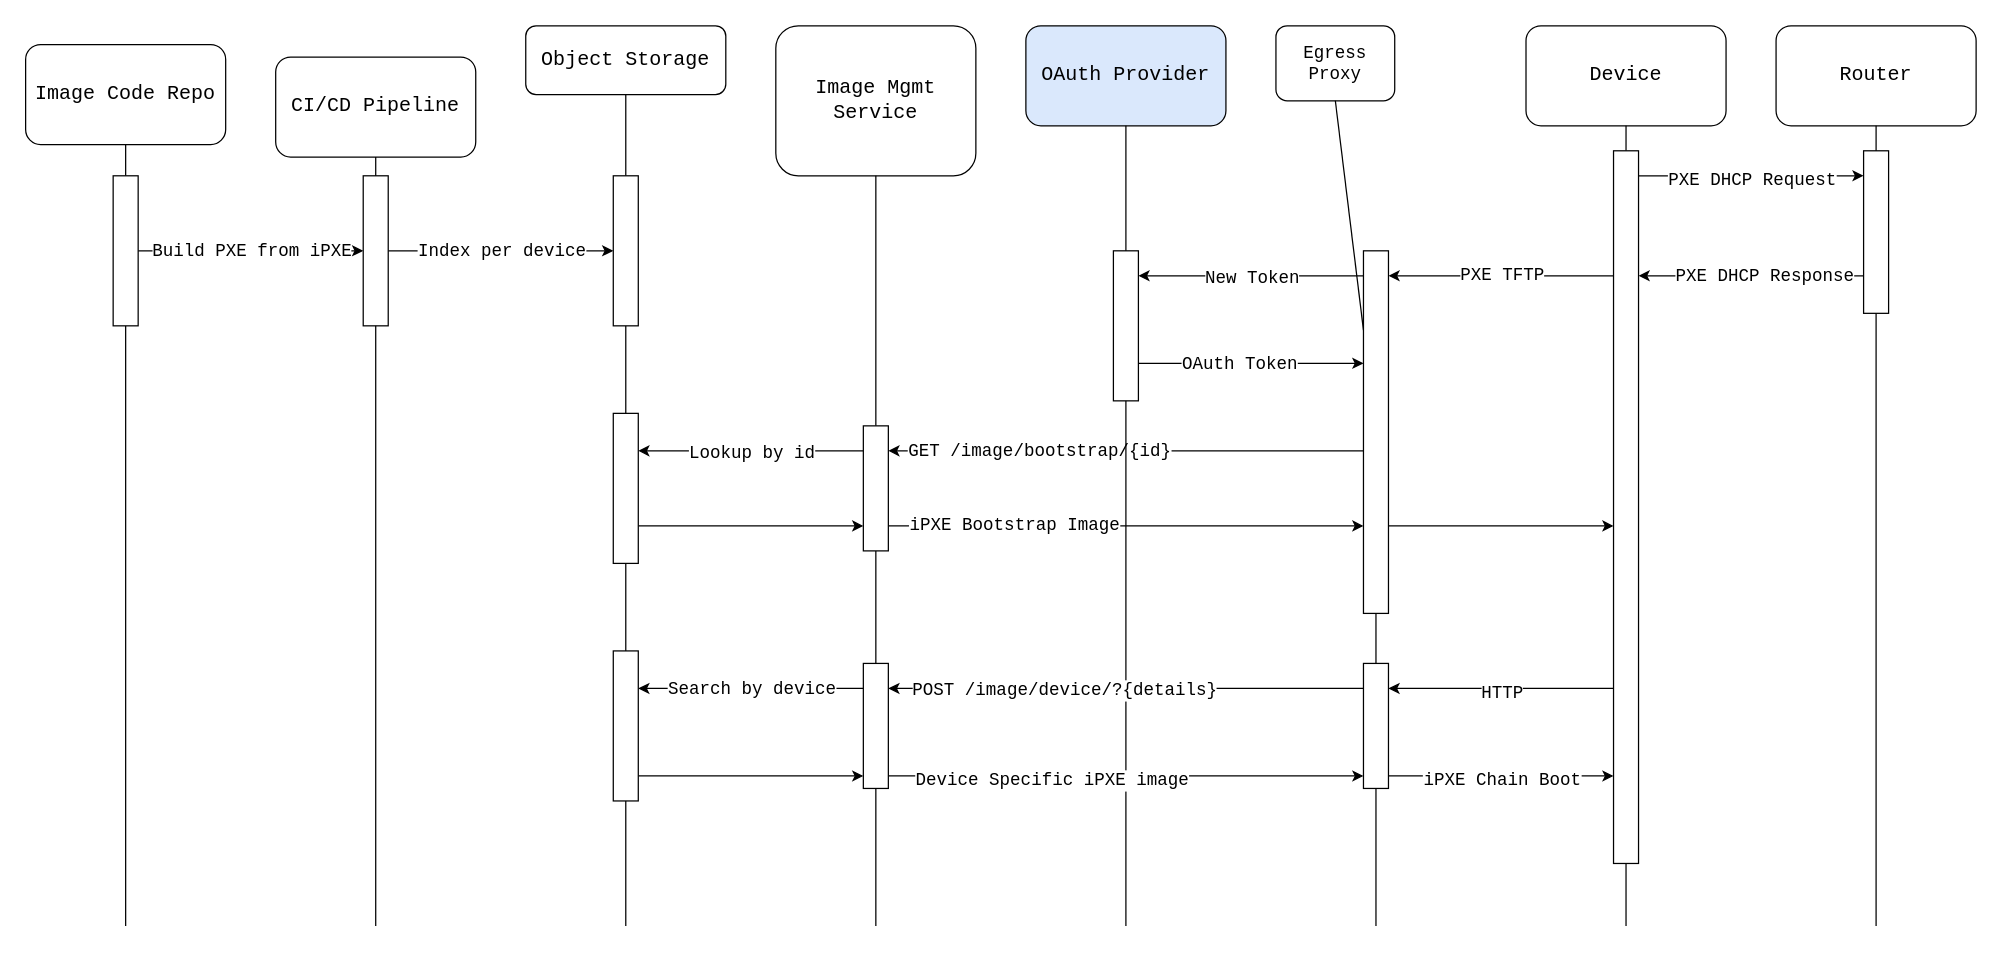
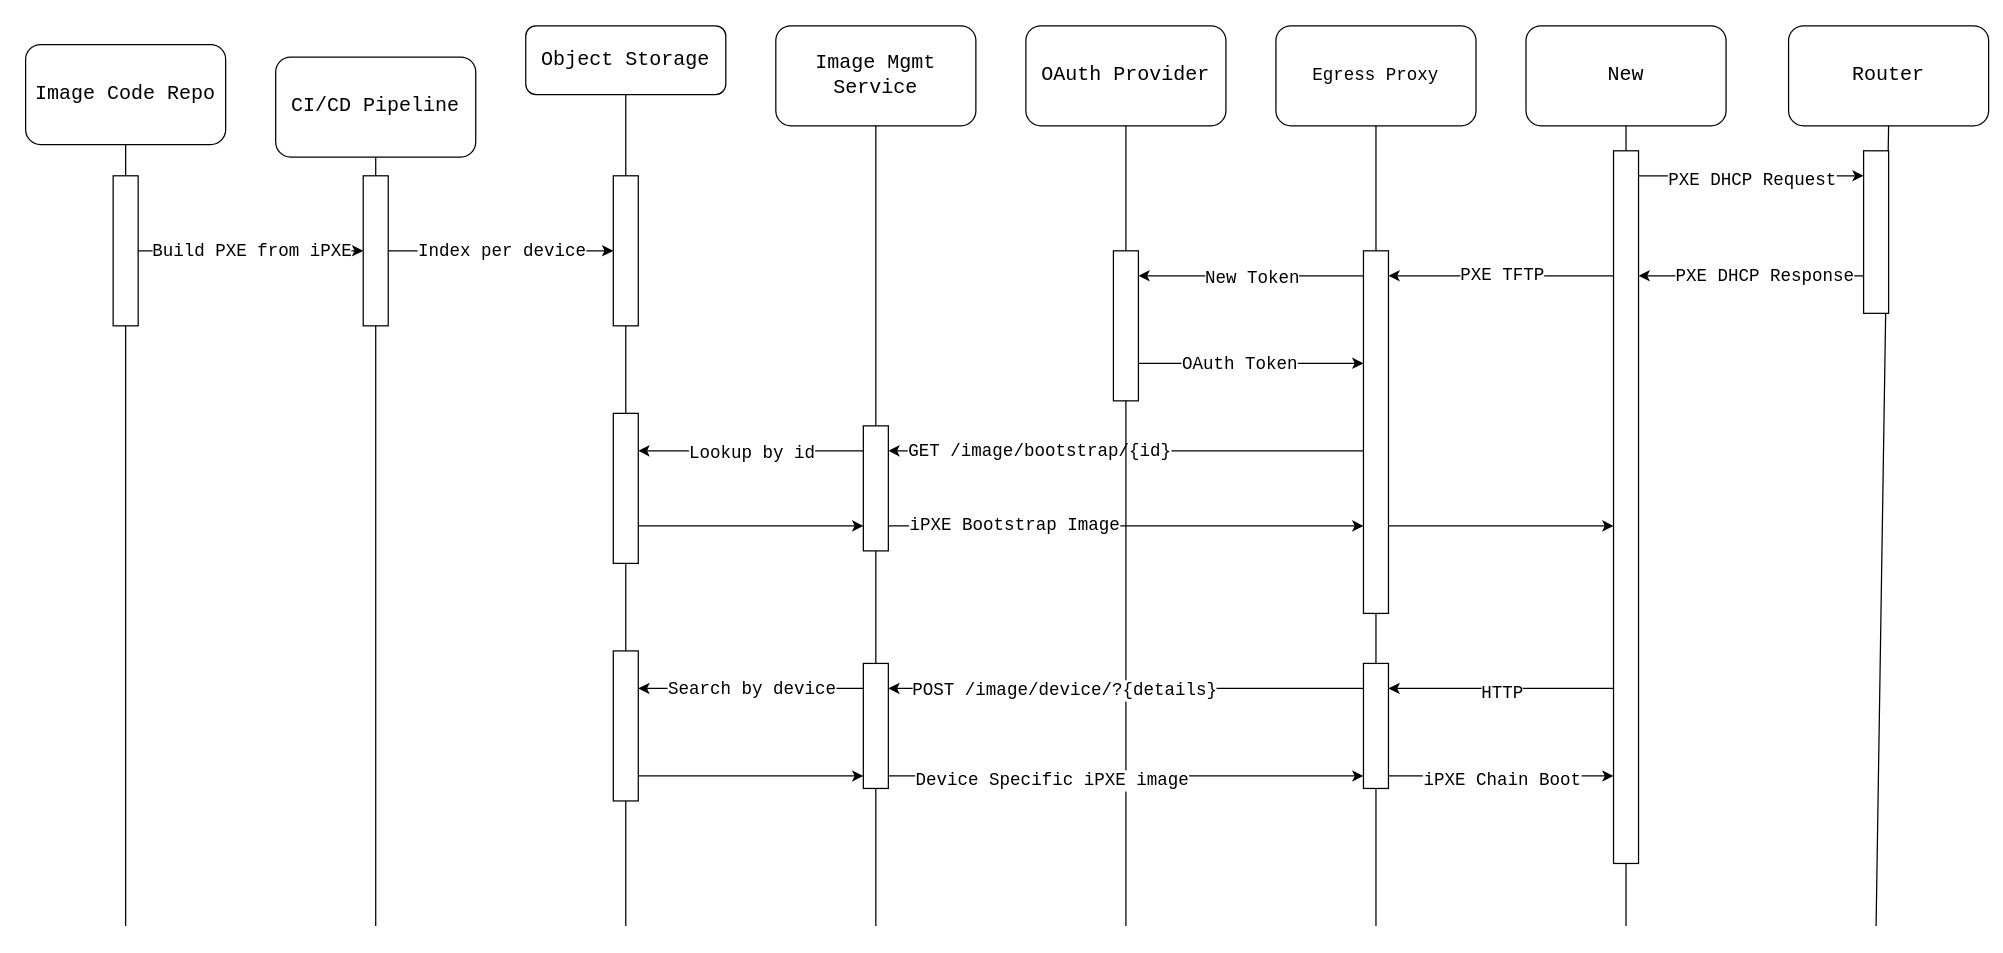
(1335, 63) -> (1376, 76)
(1126, 76) -> (1126, 76)
(1626, 76) -> (1626, 76)
(1876, 76) -> (1888, 76)
(876, 101) -> (876, 76)
